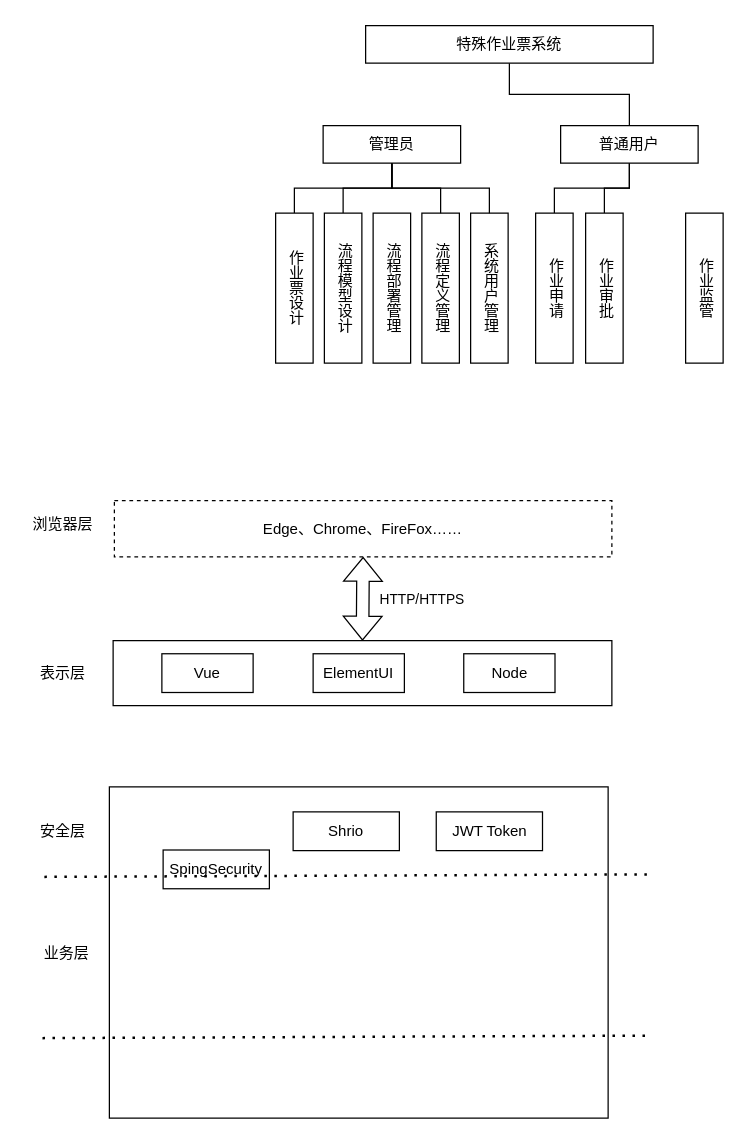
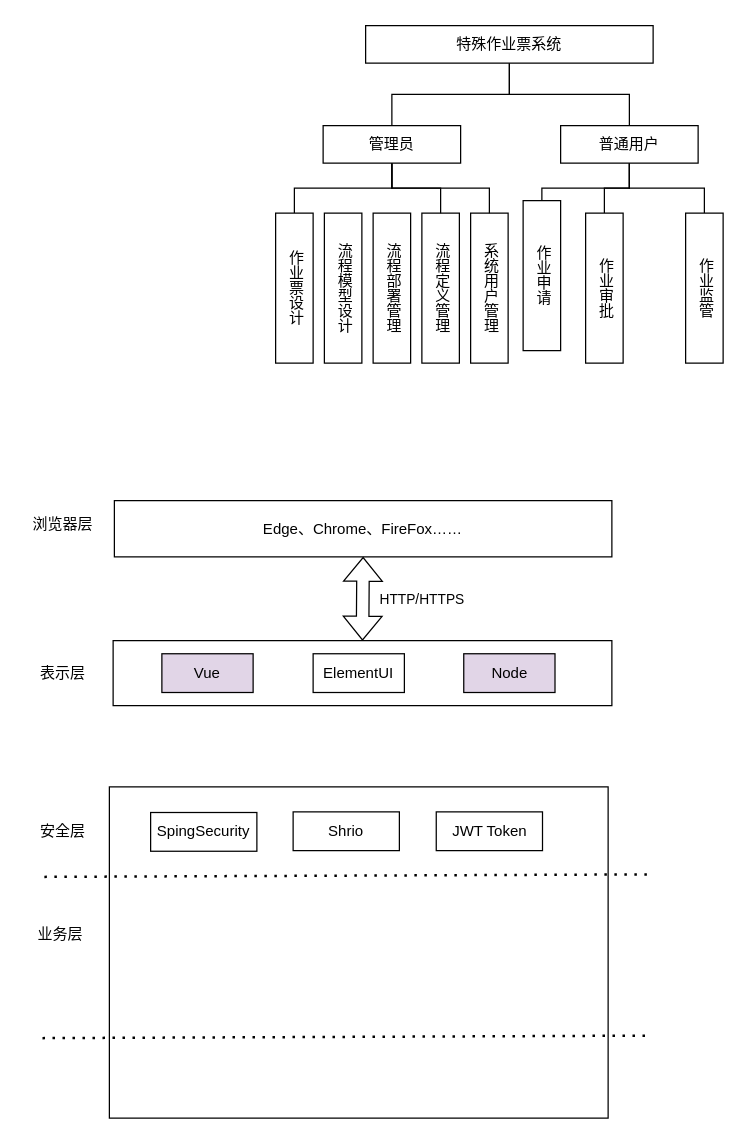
none -> (434, 94)
none -> (680, 188)
(343, 201) -> none
(554, 288) -> (542, 276)
(363, 529) -> (363, 529)
(208, 673) -> (208, 673)
(509, 673) -> (509, 673)
(216, 869) -> (204, 832)
(67, 953) -> (61, 934)
